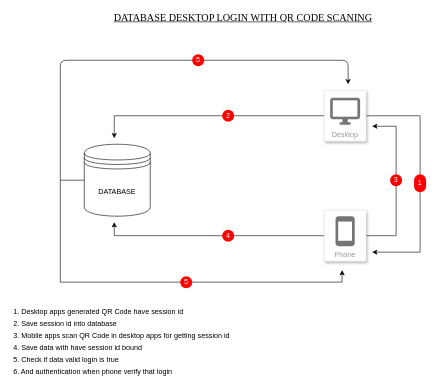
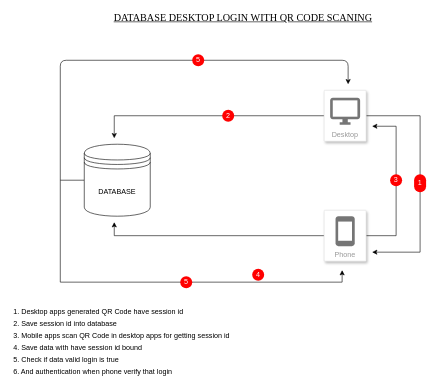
(228, 236) -> (258, 275)
